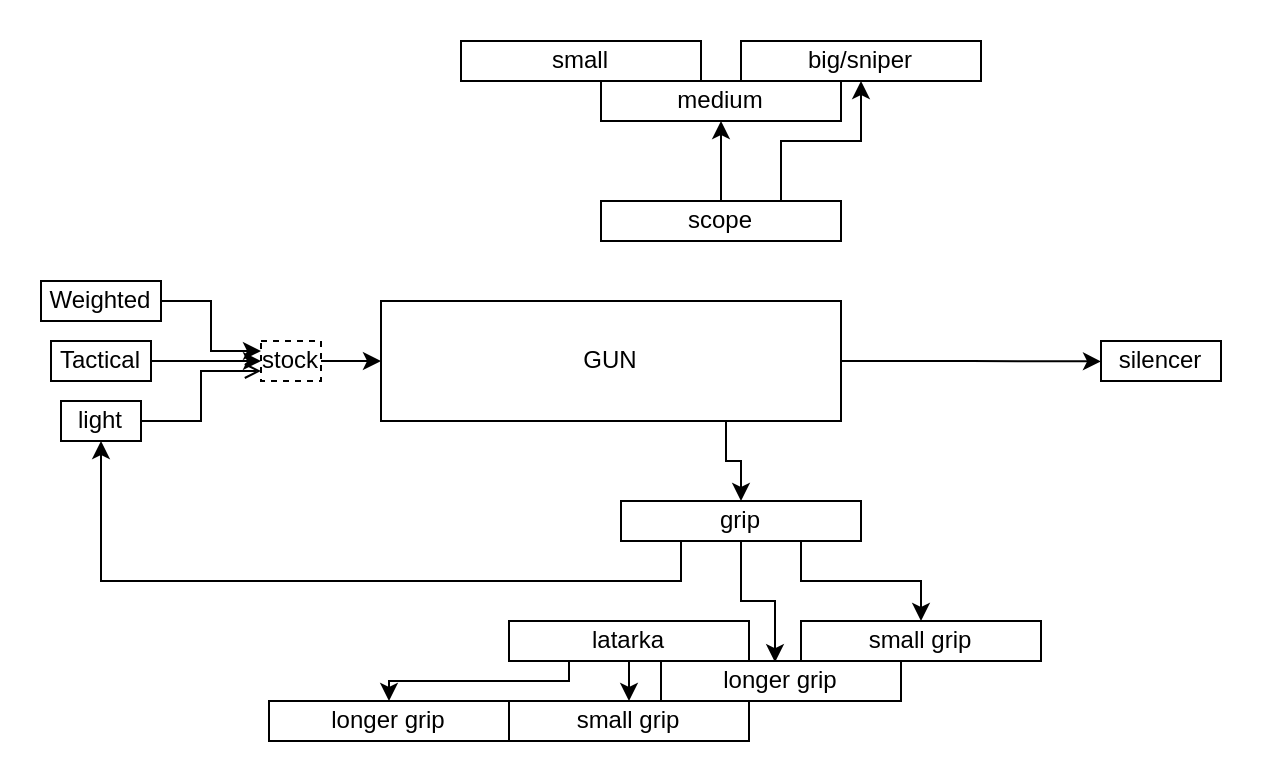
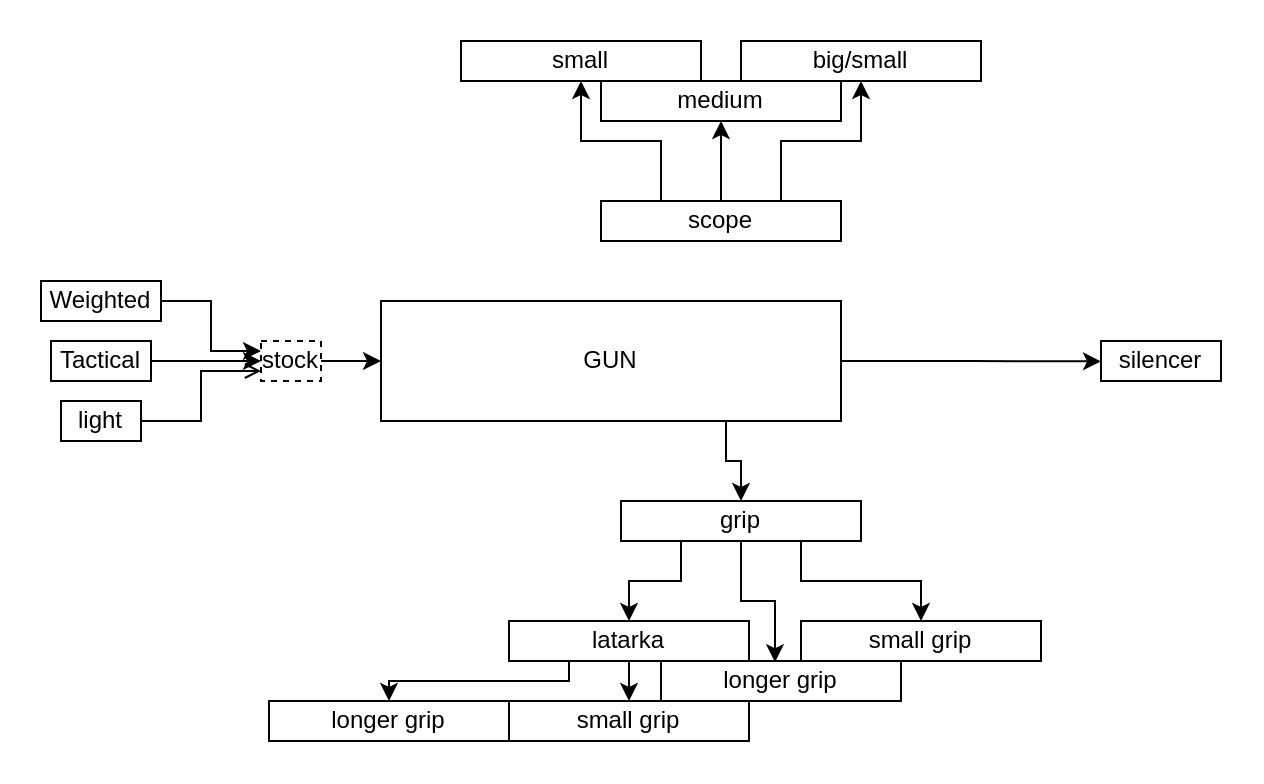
(861, 61) -> (861, 61)
none -> (628, 141)
(303, 581) -> (629, 593)
